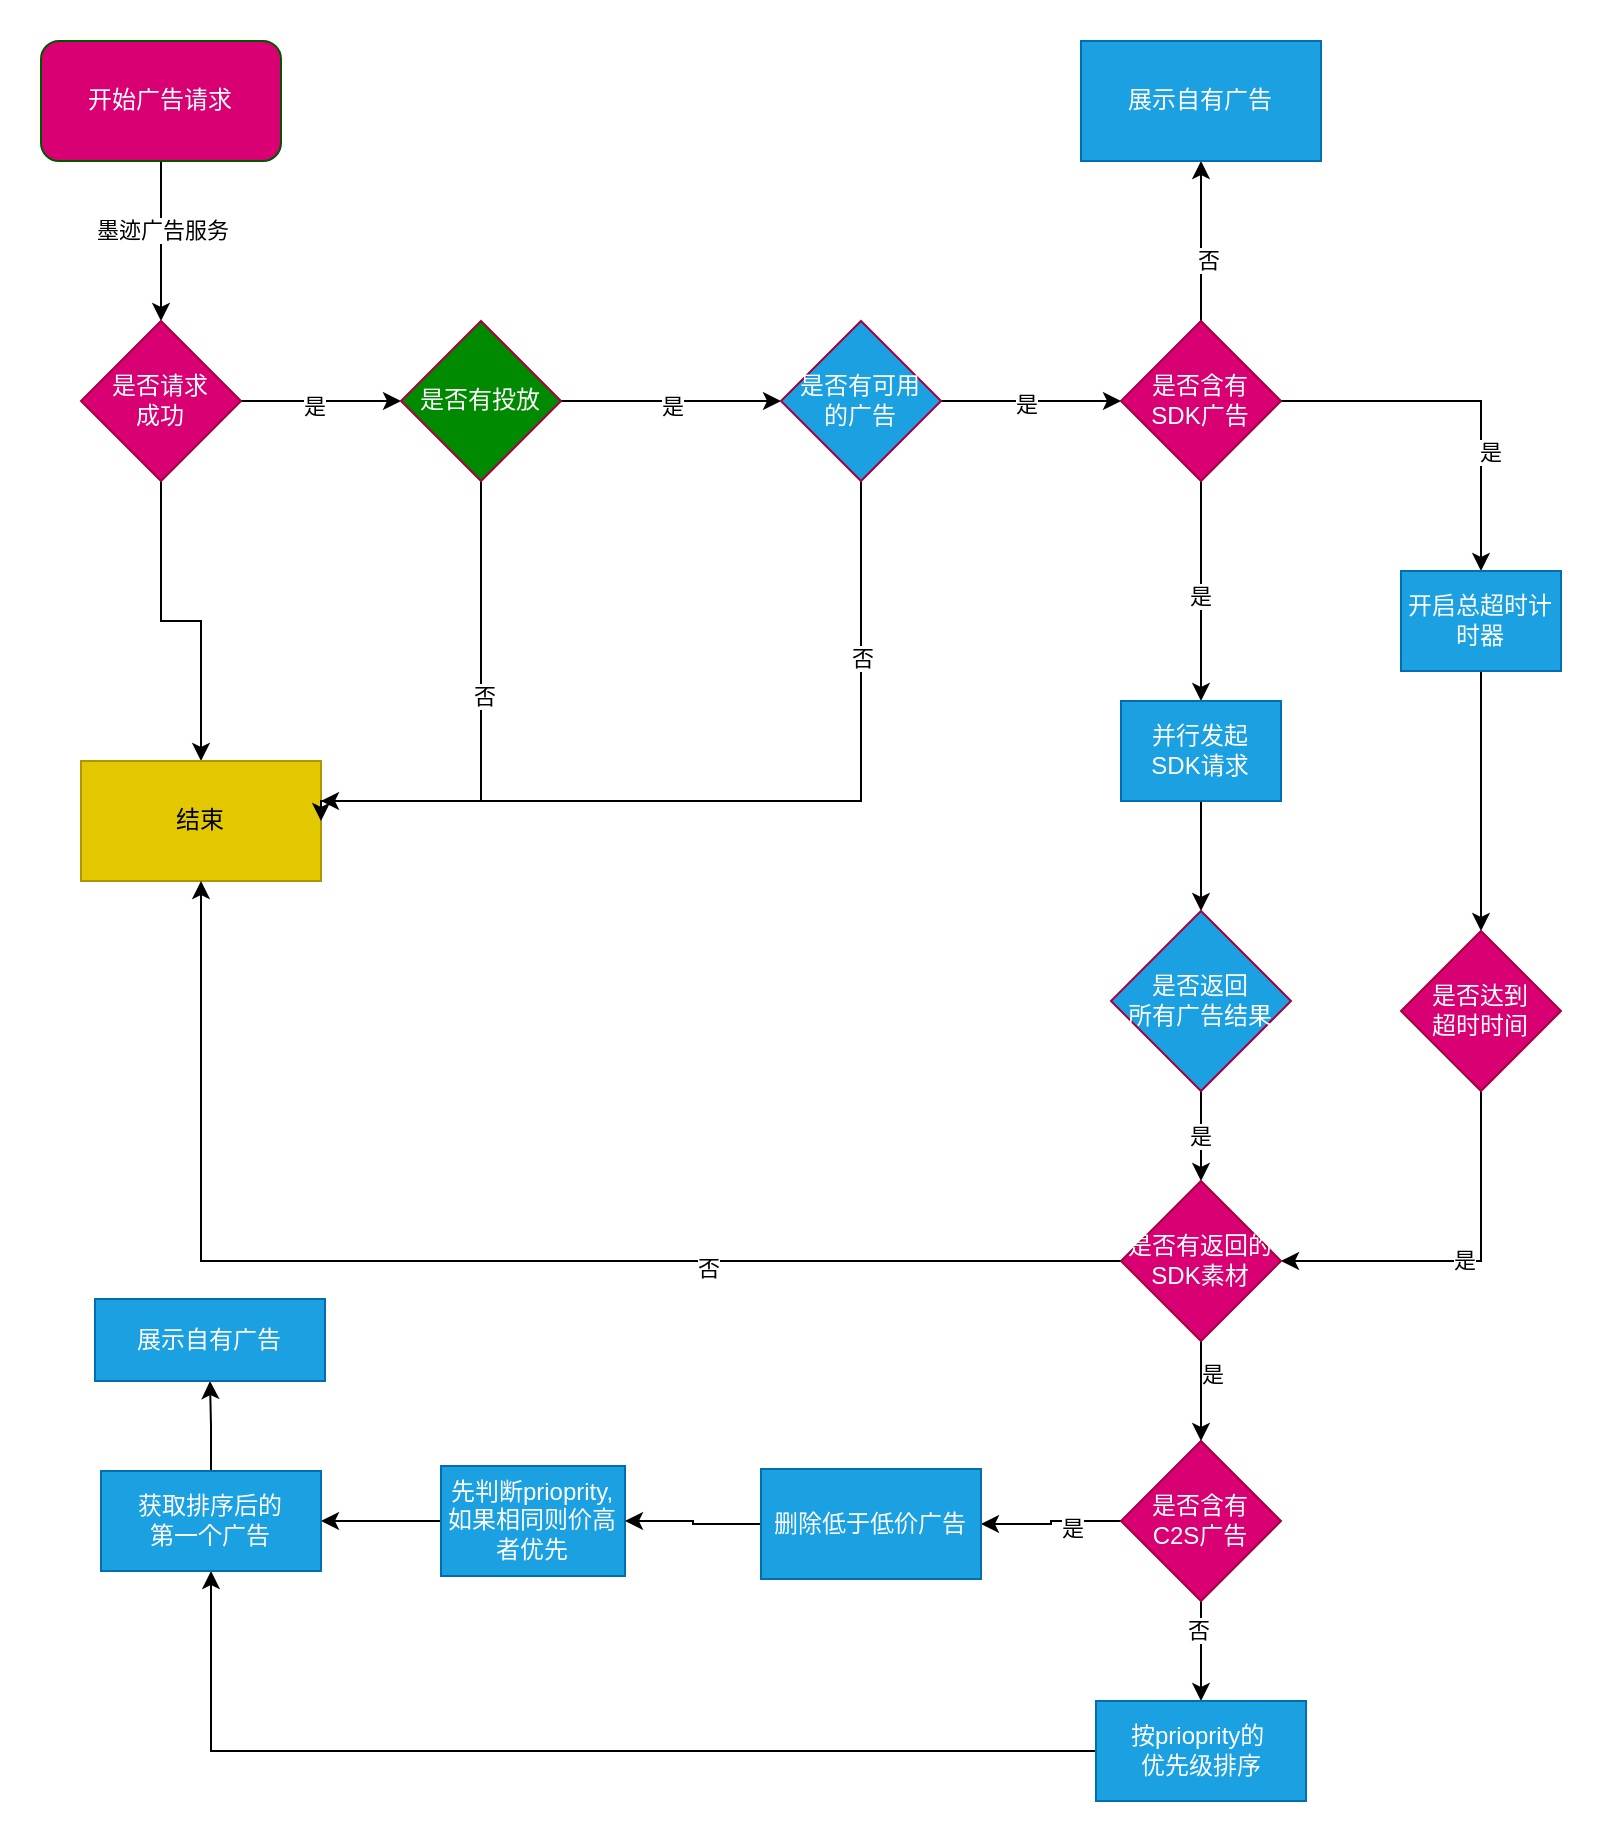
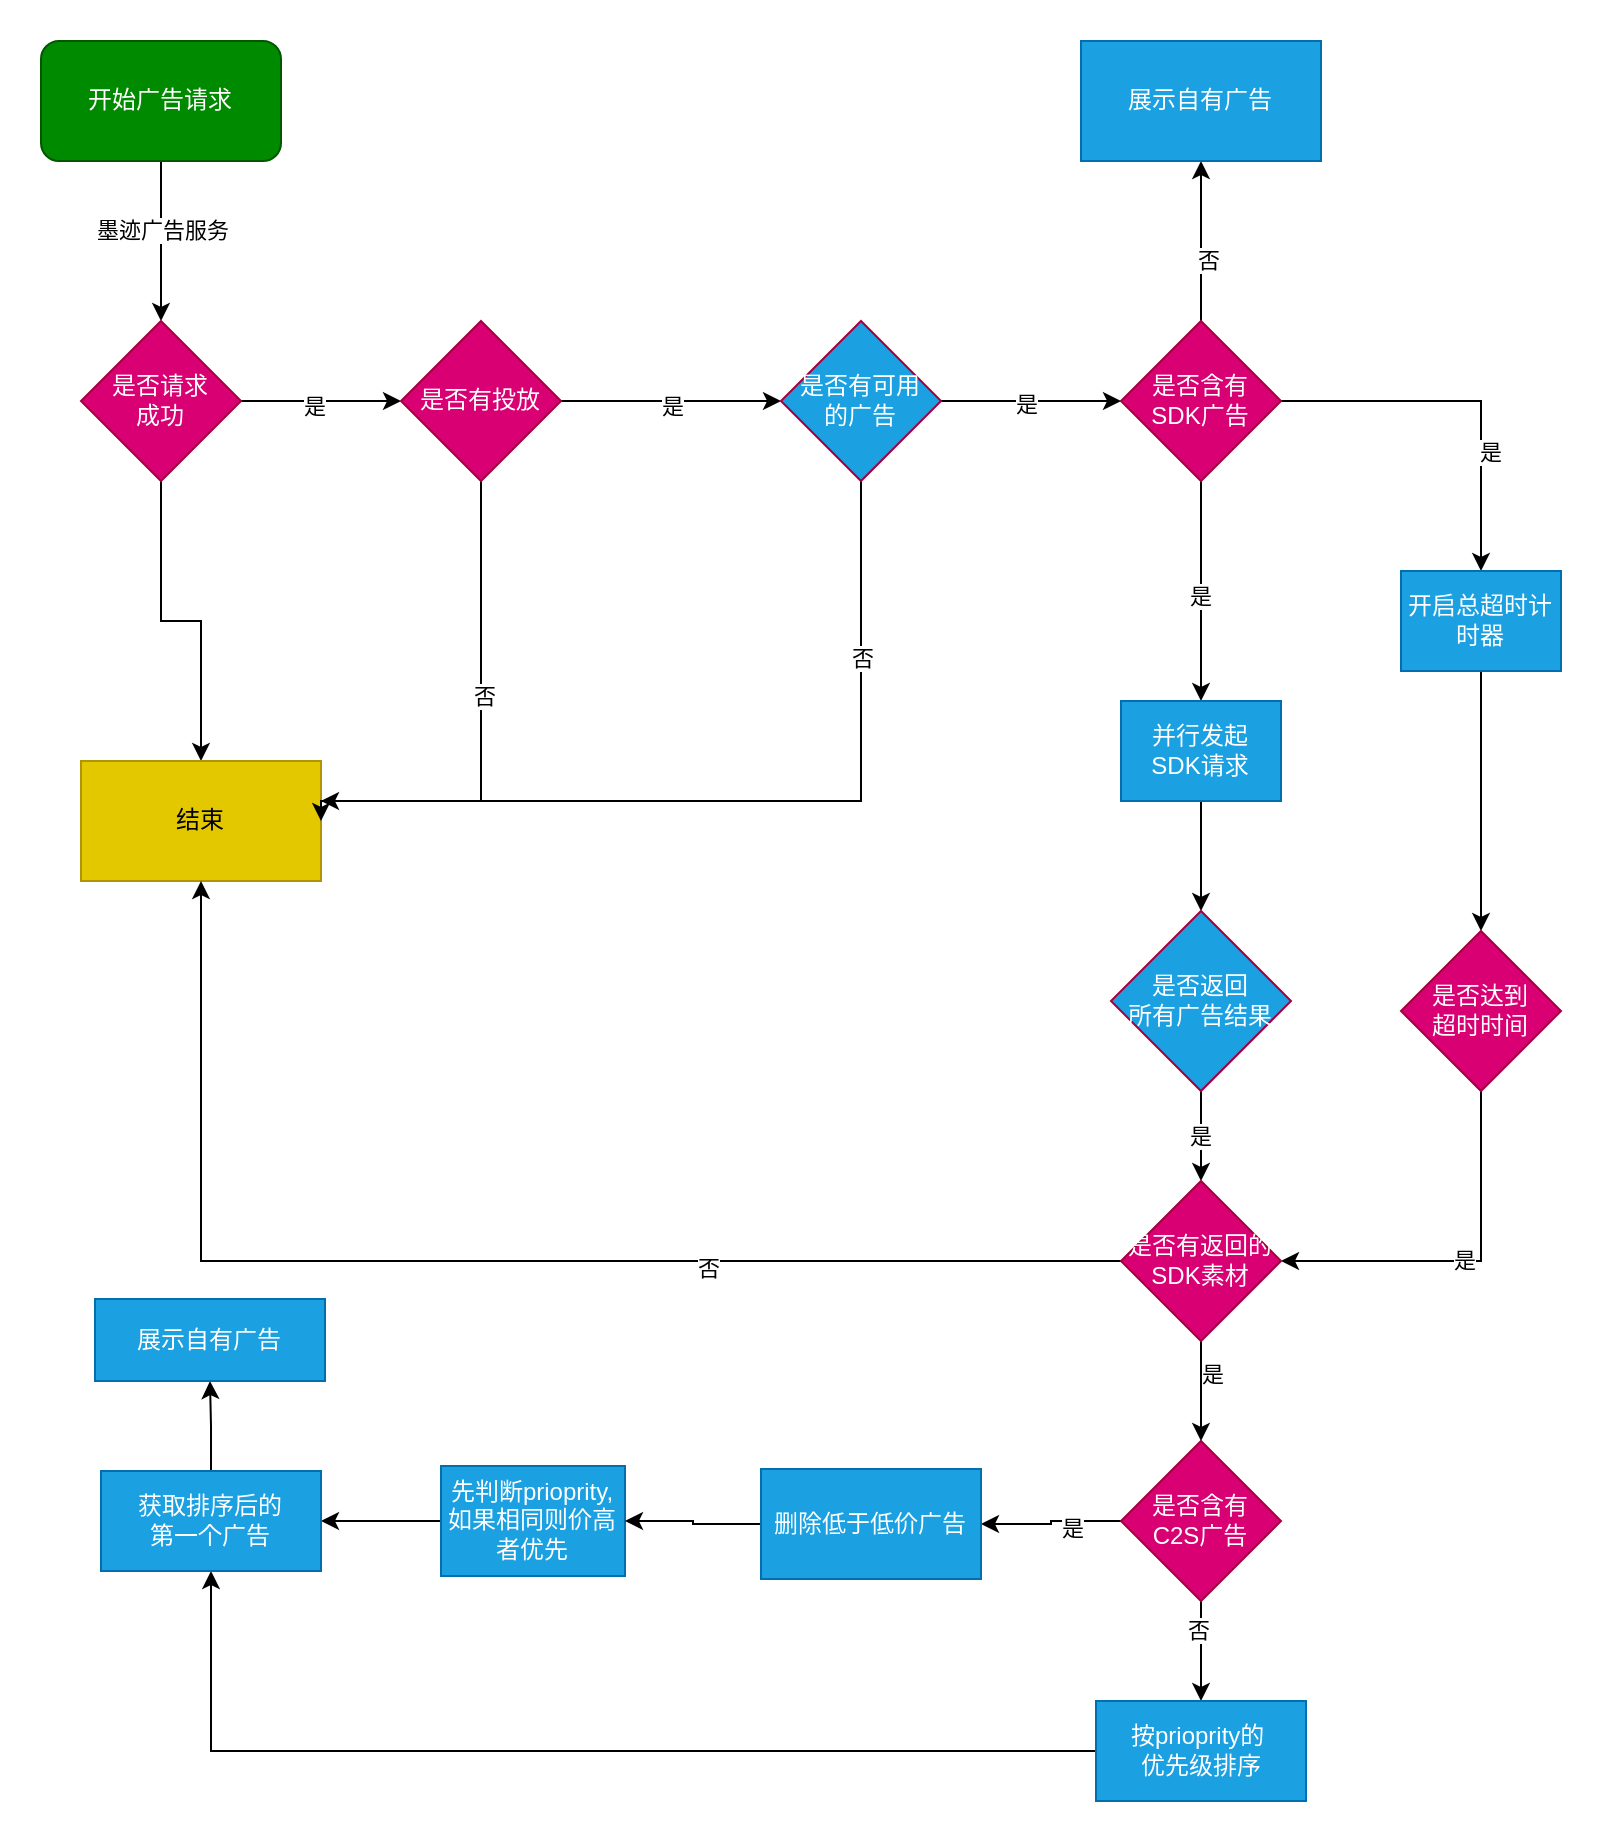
(161, 101) -> (161, 101)
(481, 401) -> (481, 401)
